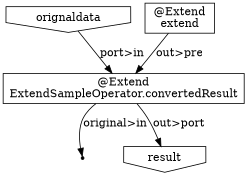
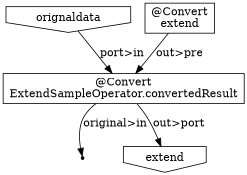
(180, 18) -> (180, 18)
(124, 89) -> (124, 89)
(165, 158) -> (165, 158)
